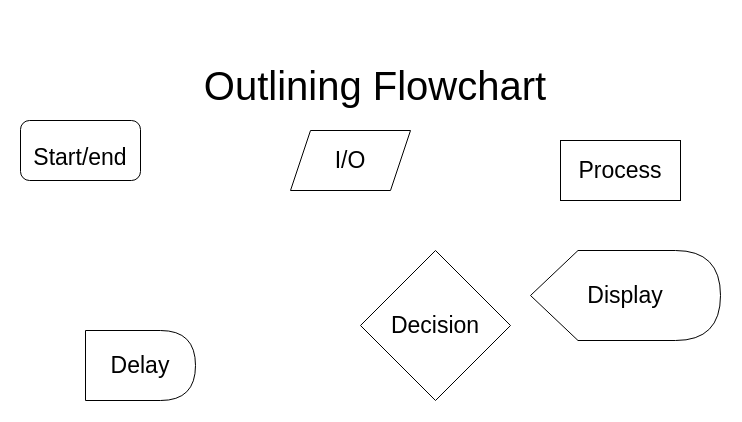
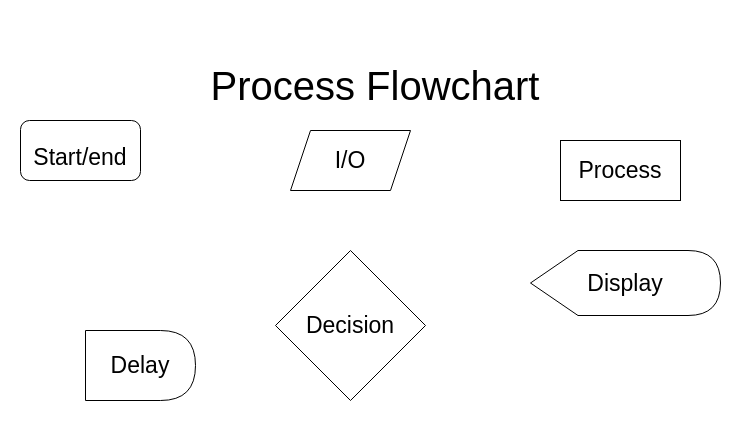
(376, 86) -> (376, 86)
(626, 296) -> (626, 283)
(436, 326) -> (351, 326)
